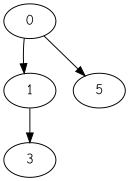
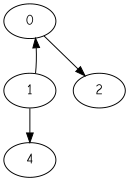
(23, 51) -> (36, 61)
(99, 91) -> (99, 91)
(30, 160) -> (30, 160)
